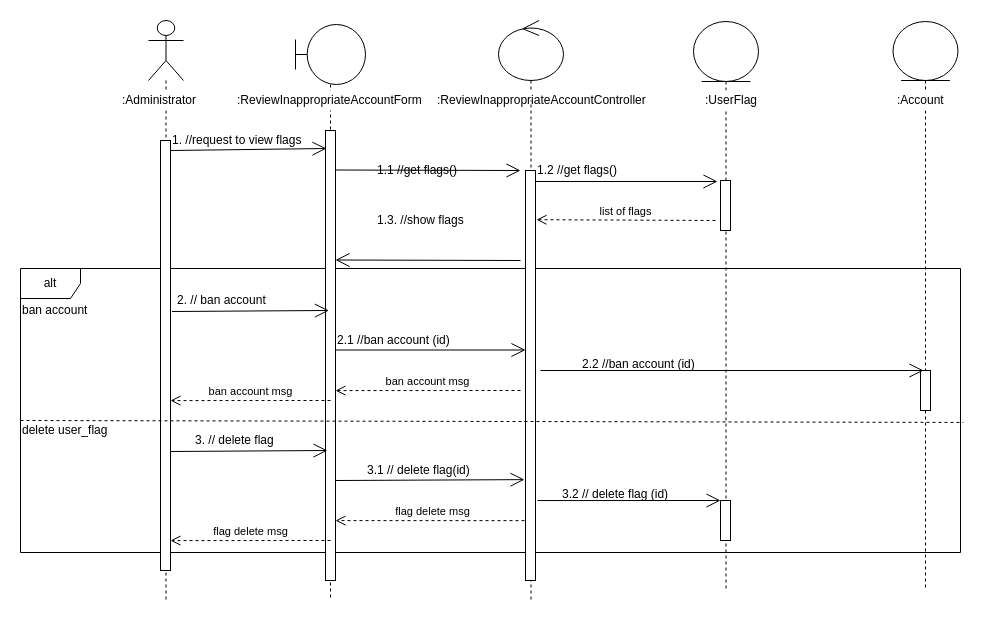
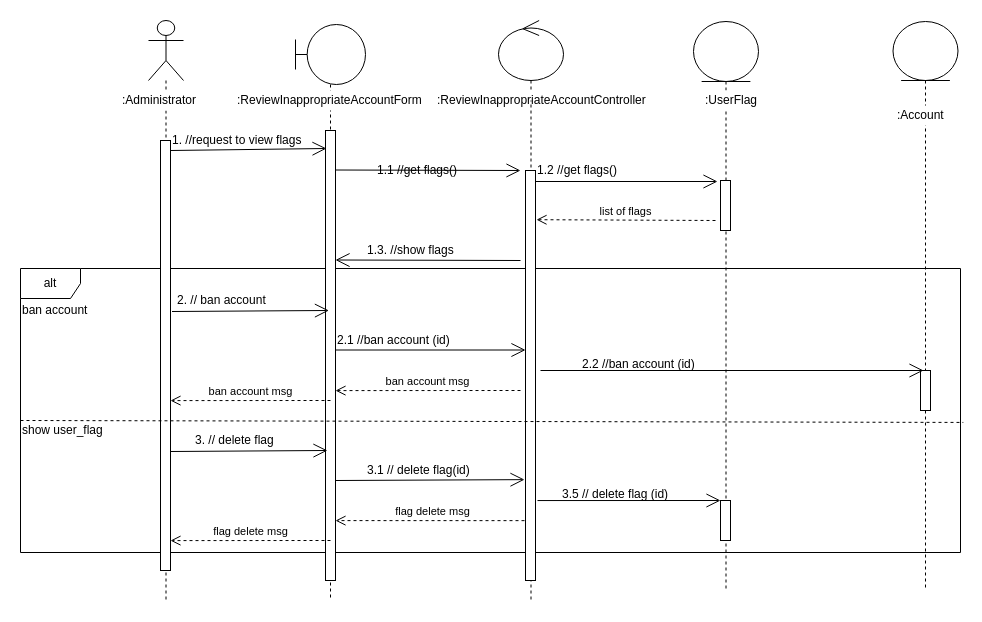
(926, 101) -> (926, 116)
(426, 221) -> (416, 251)
(72, 431) -> (66, 431)
(627, 495) -> (627, 495)
